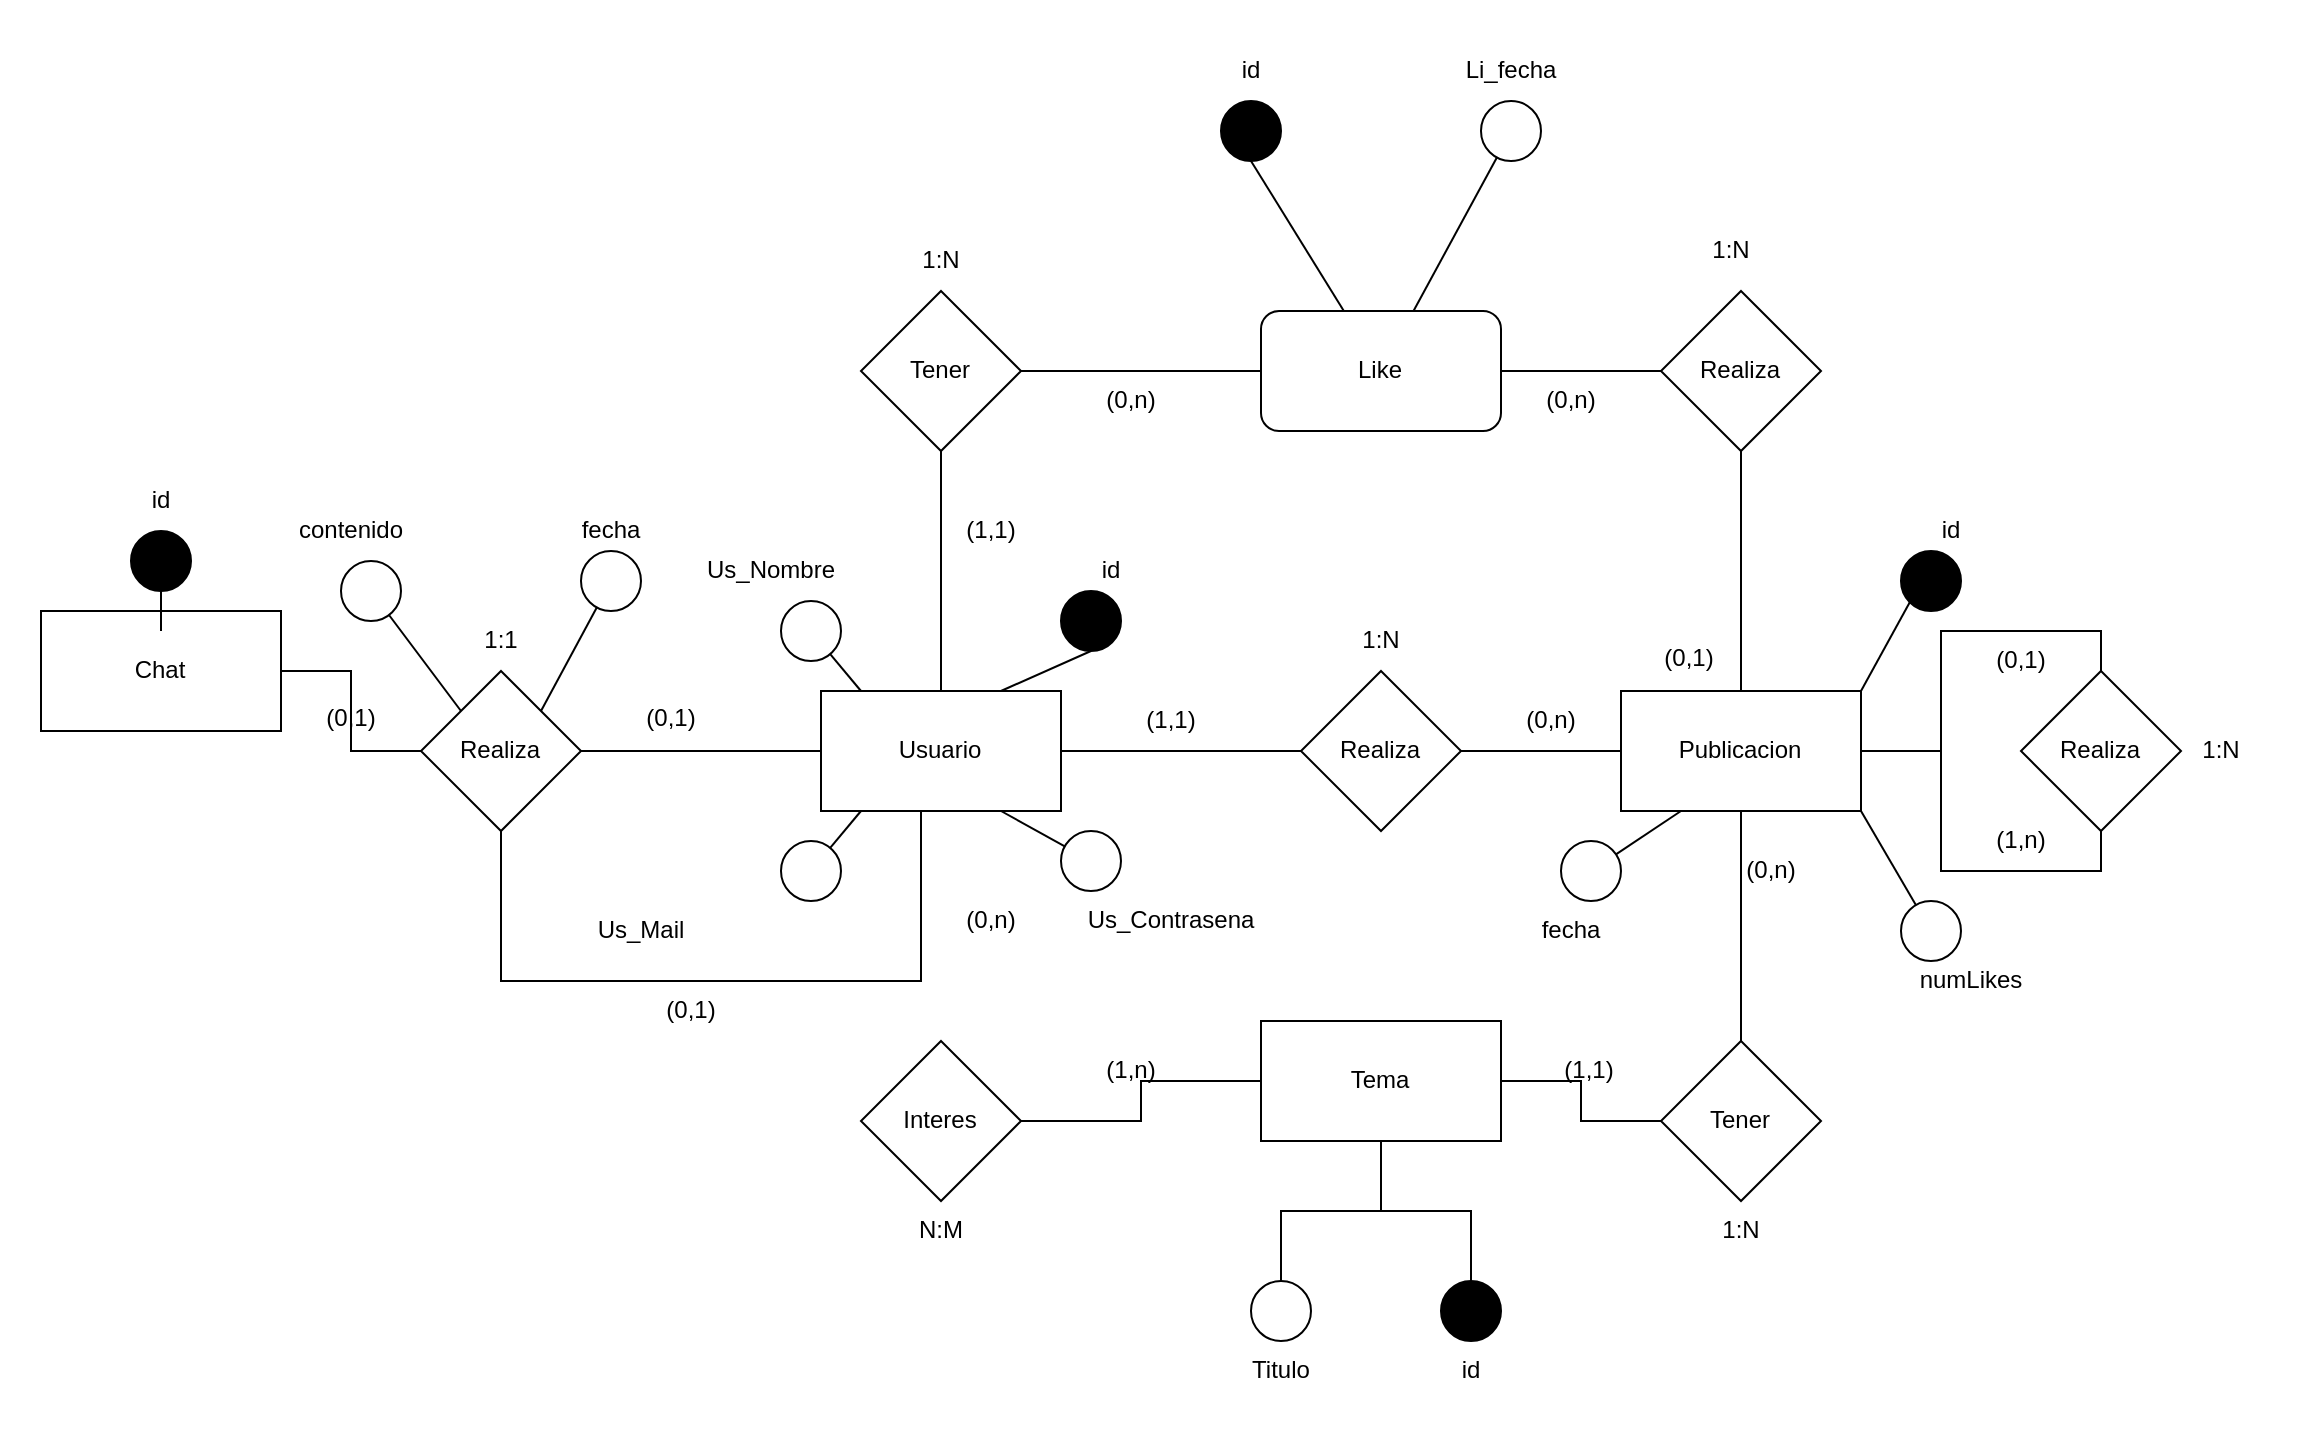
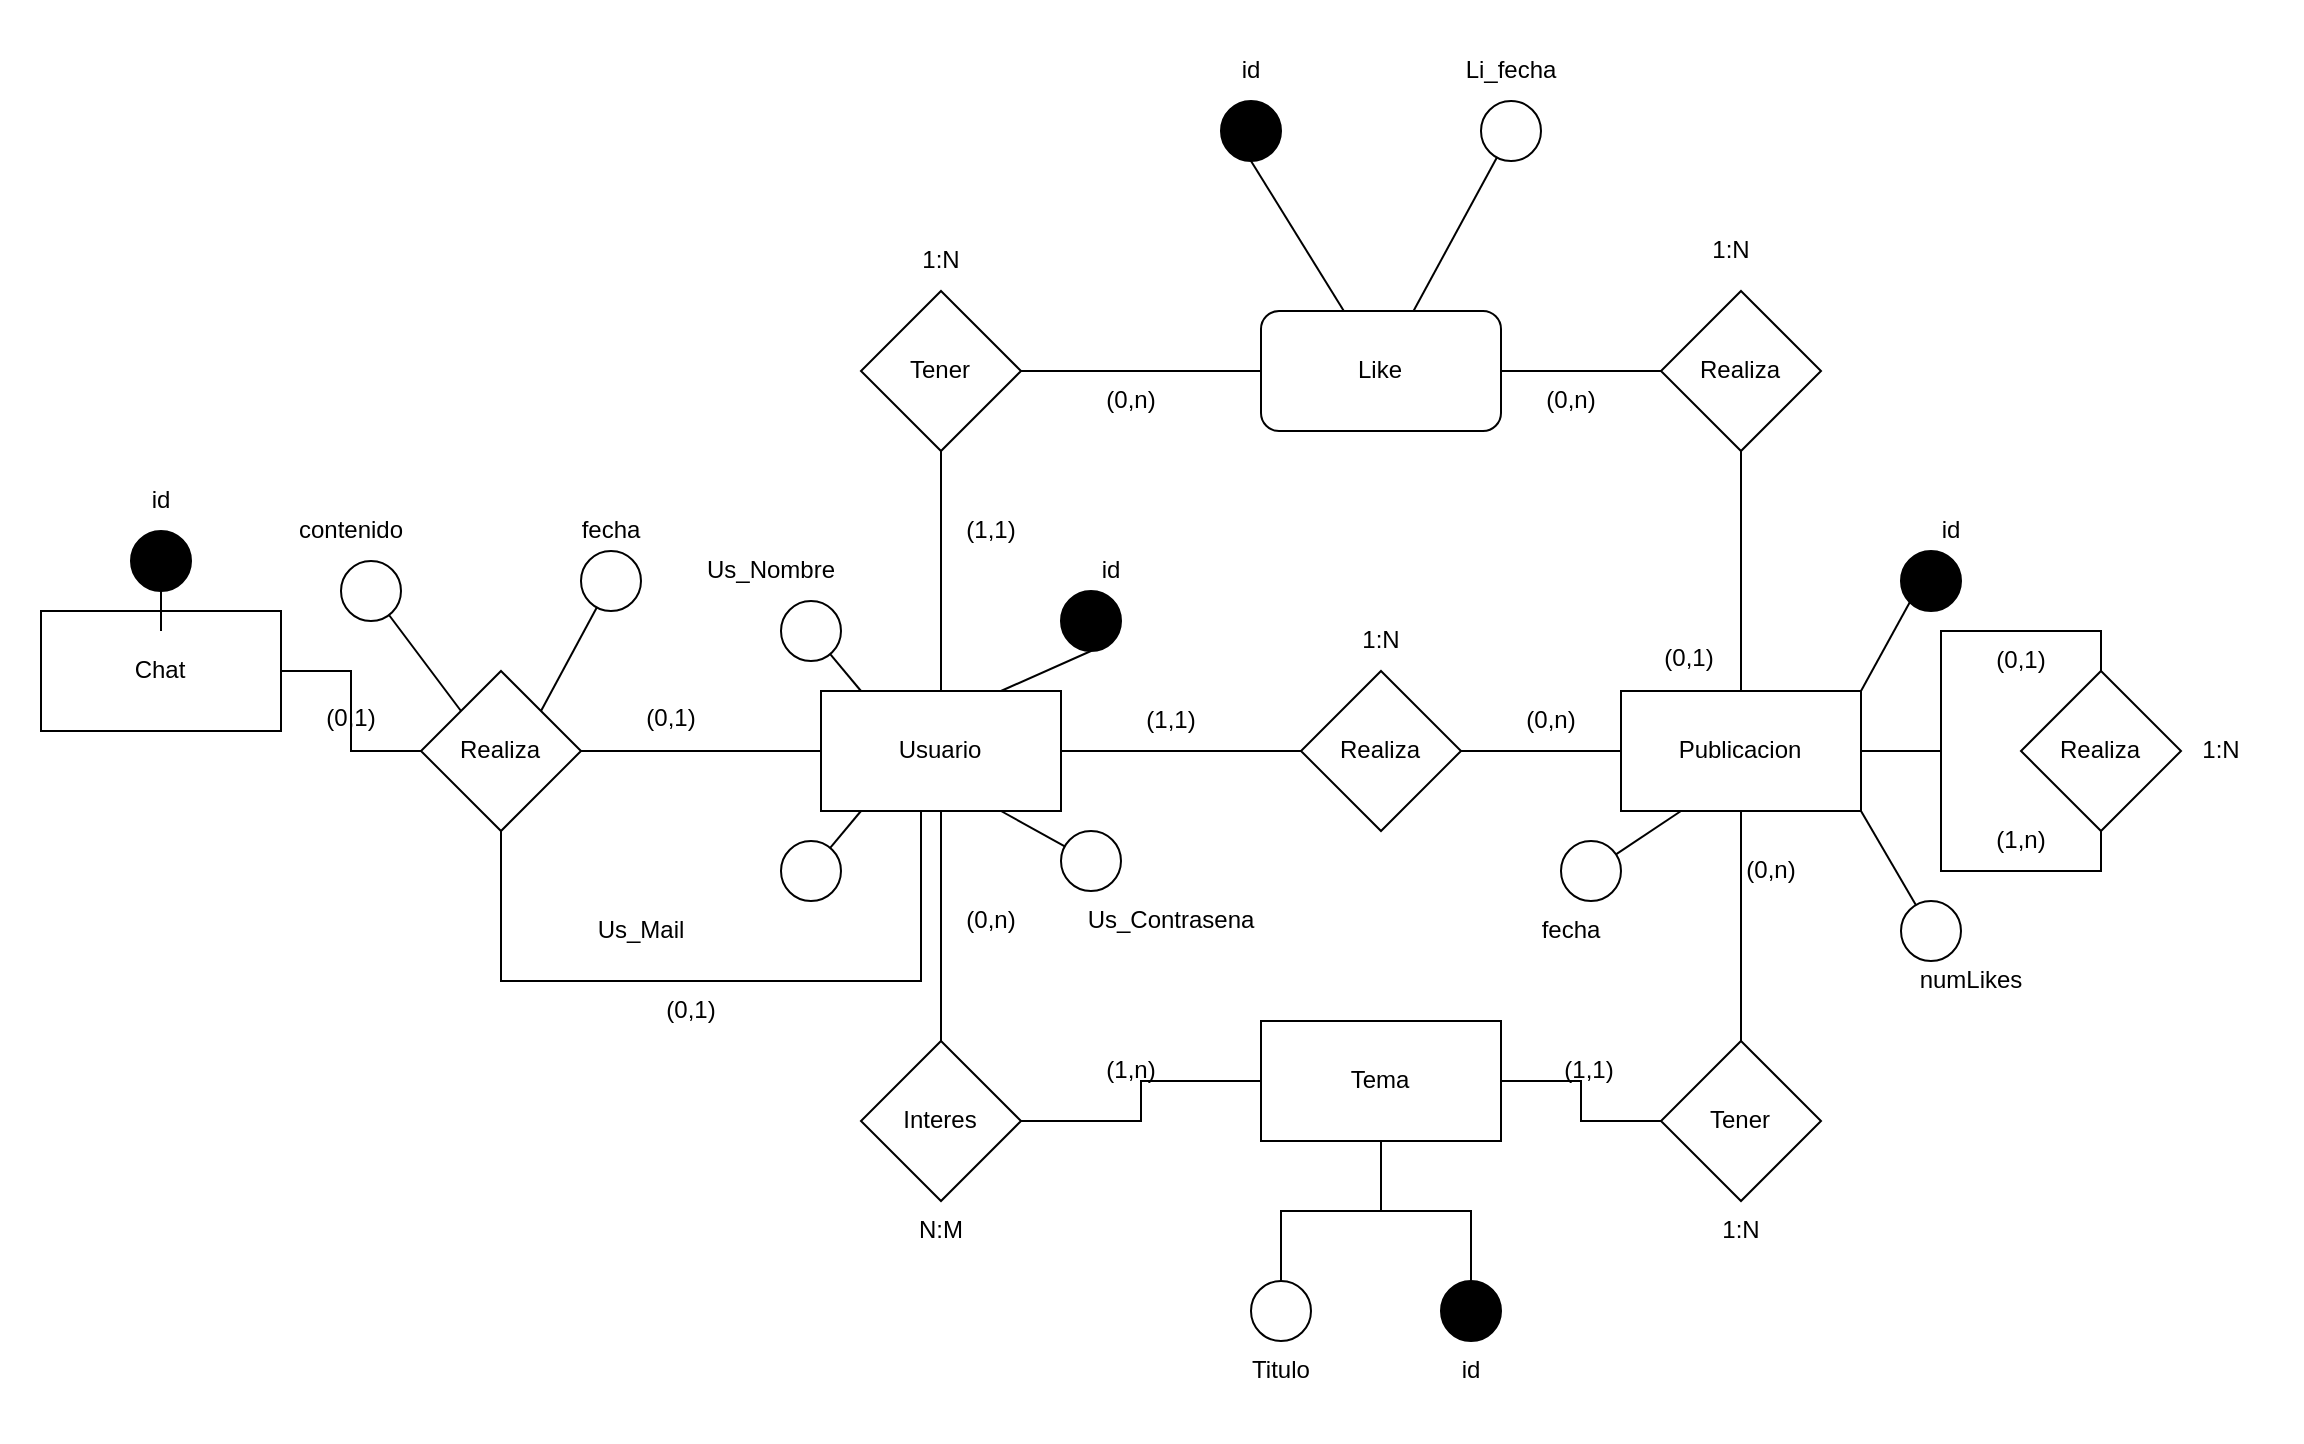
(501, 641) -> none
none -> (941, 927)
